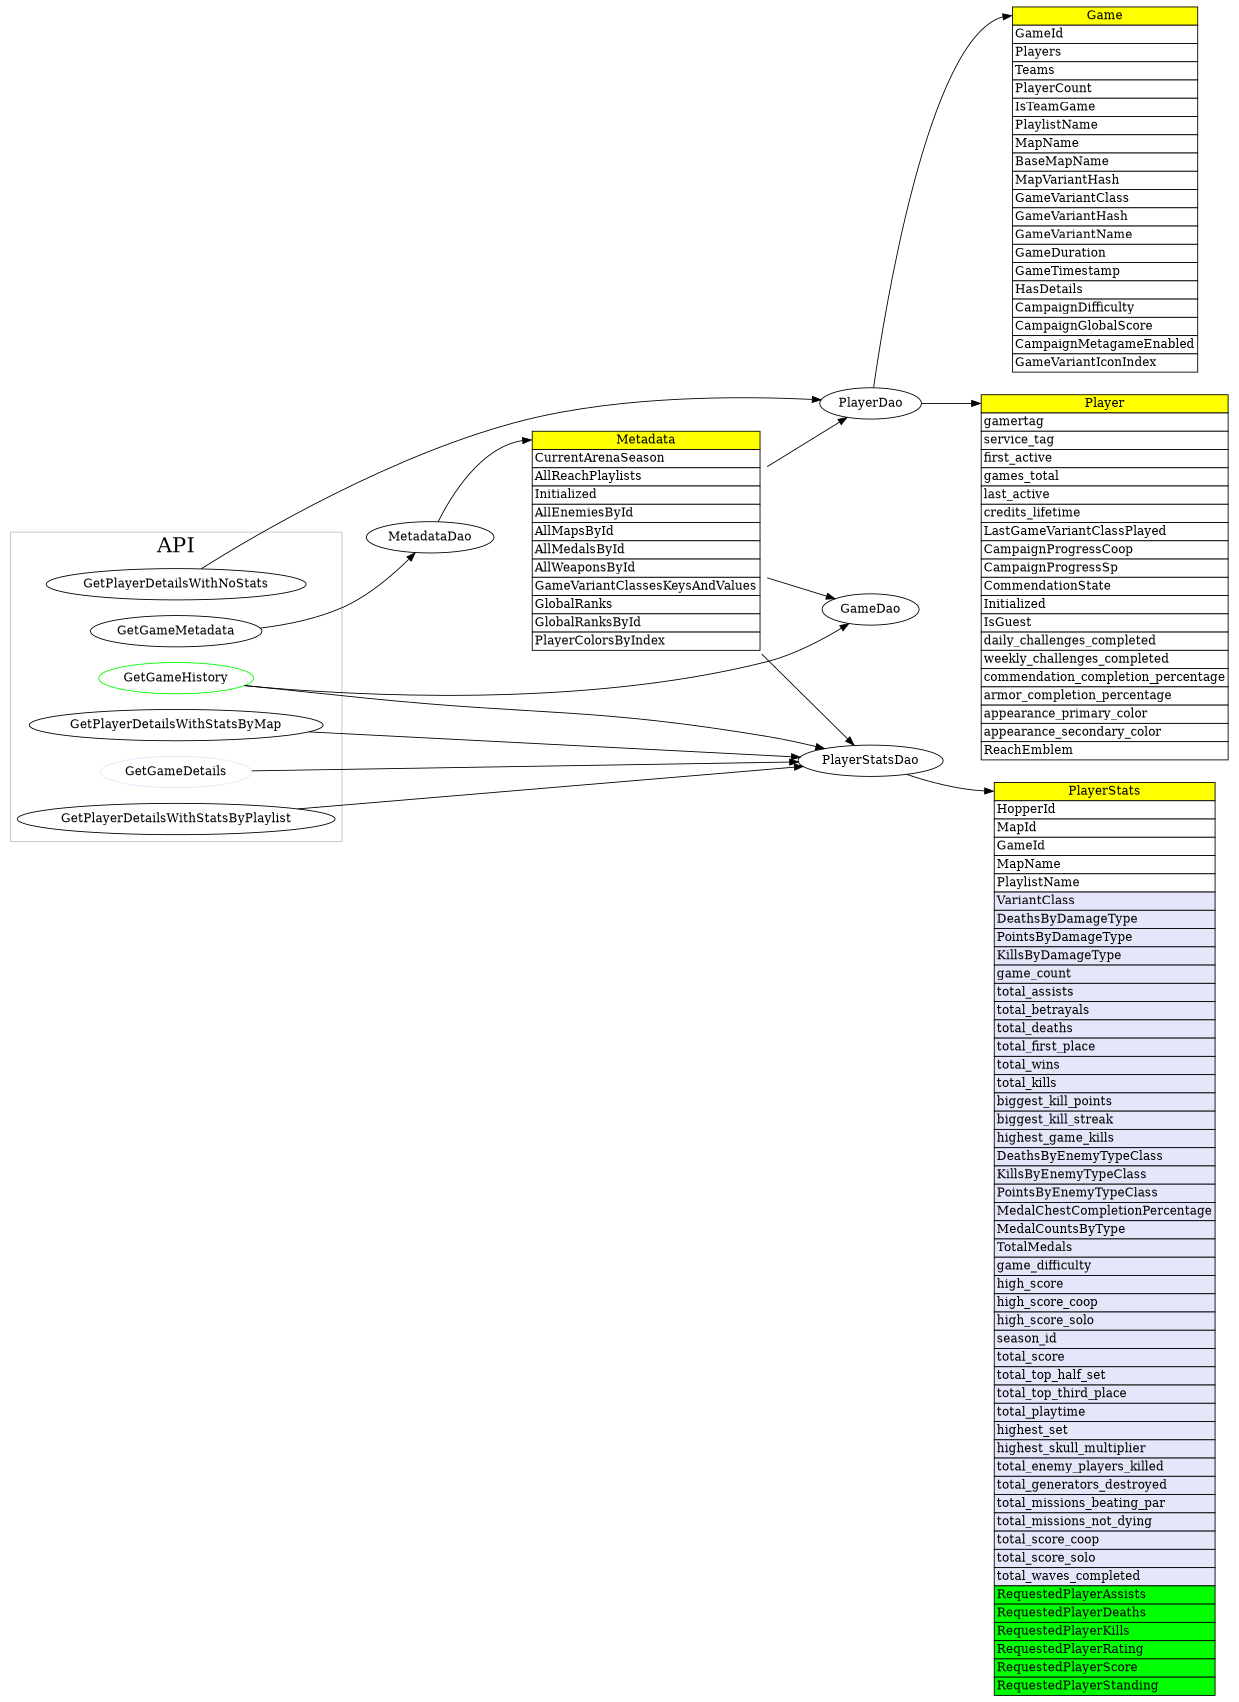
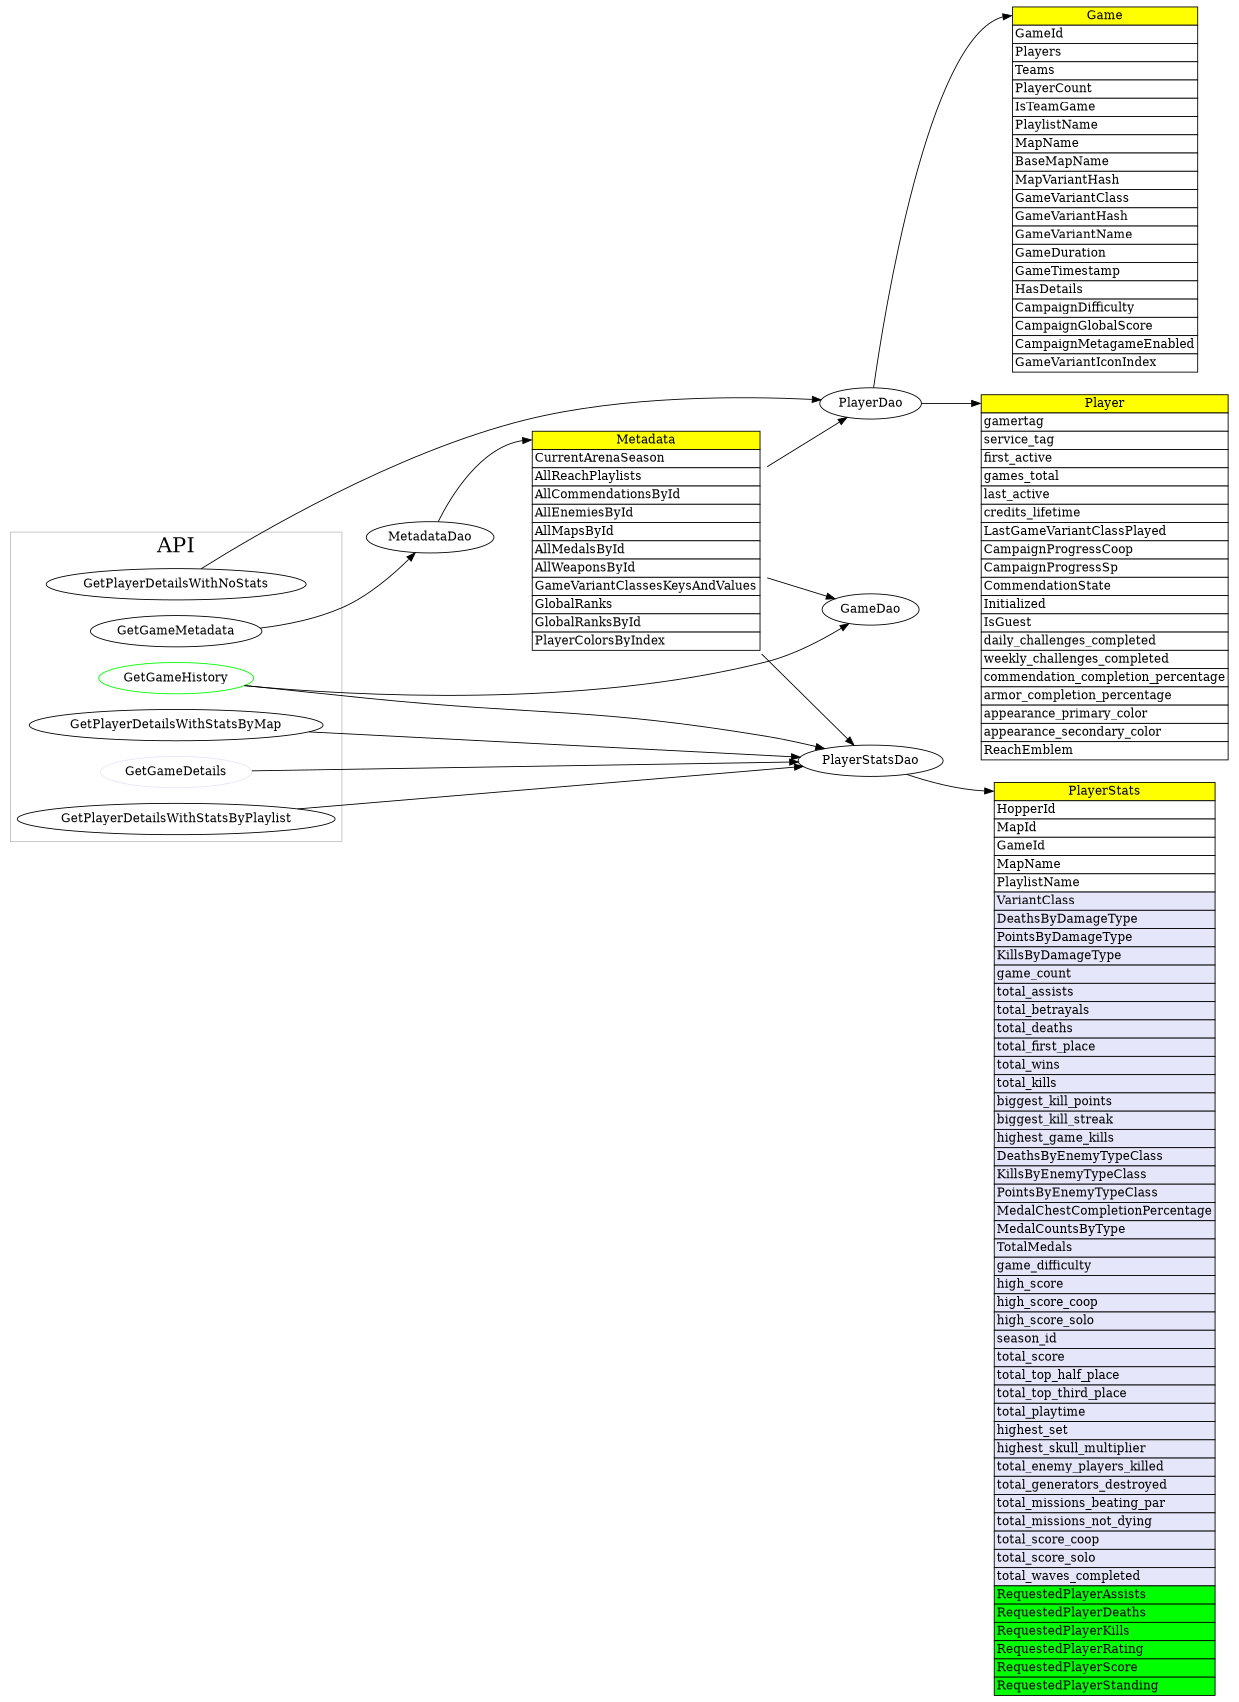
(566, 495) -> (608, 495)
(1052, 1375) -> (1059, 1375)
